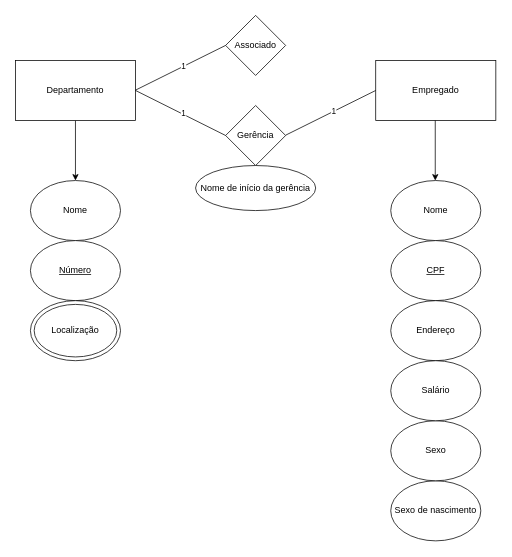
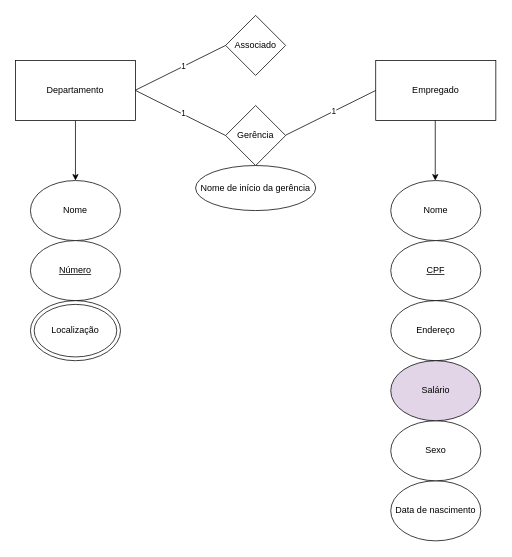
(435, 390) -> (435, 390)
(435, 510) -> (435, 510)
